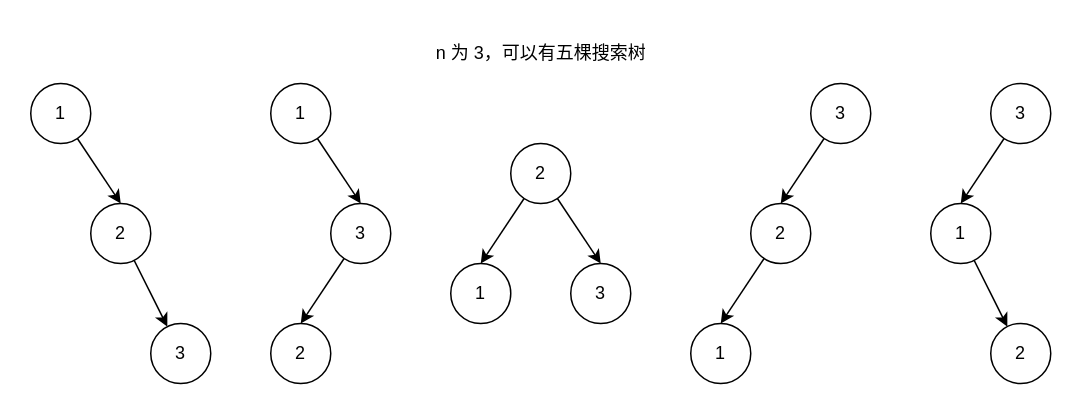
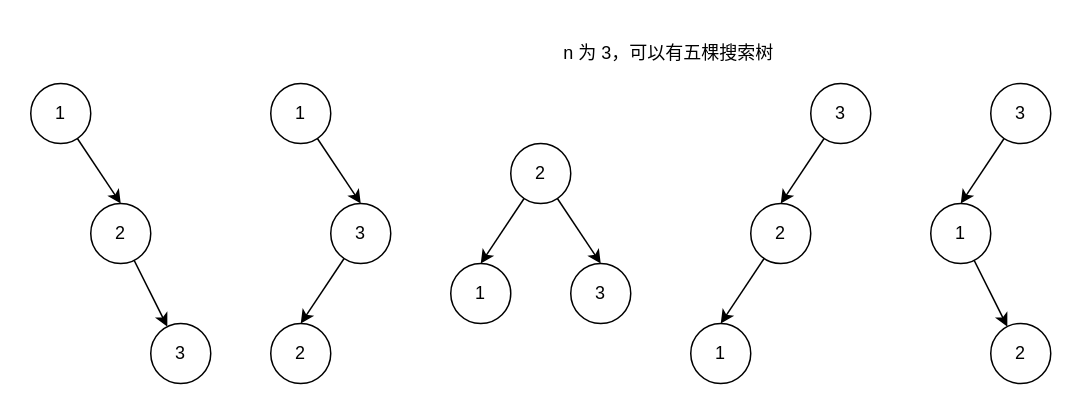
(541, 53) -> (668, 53)
